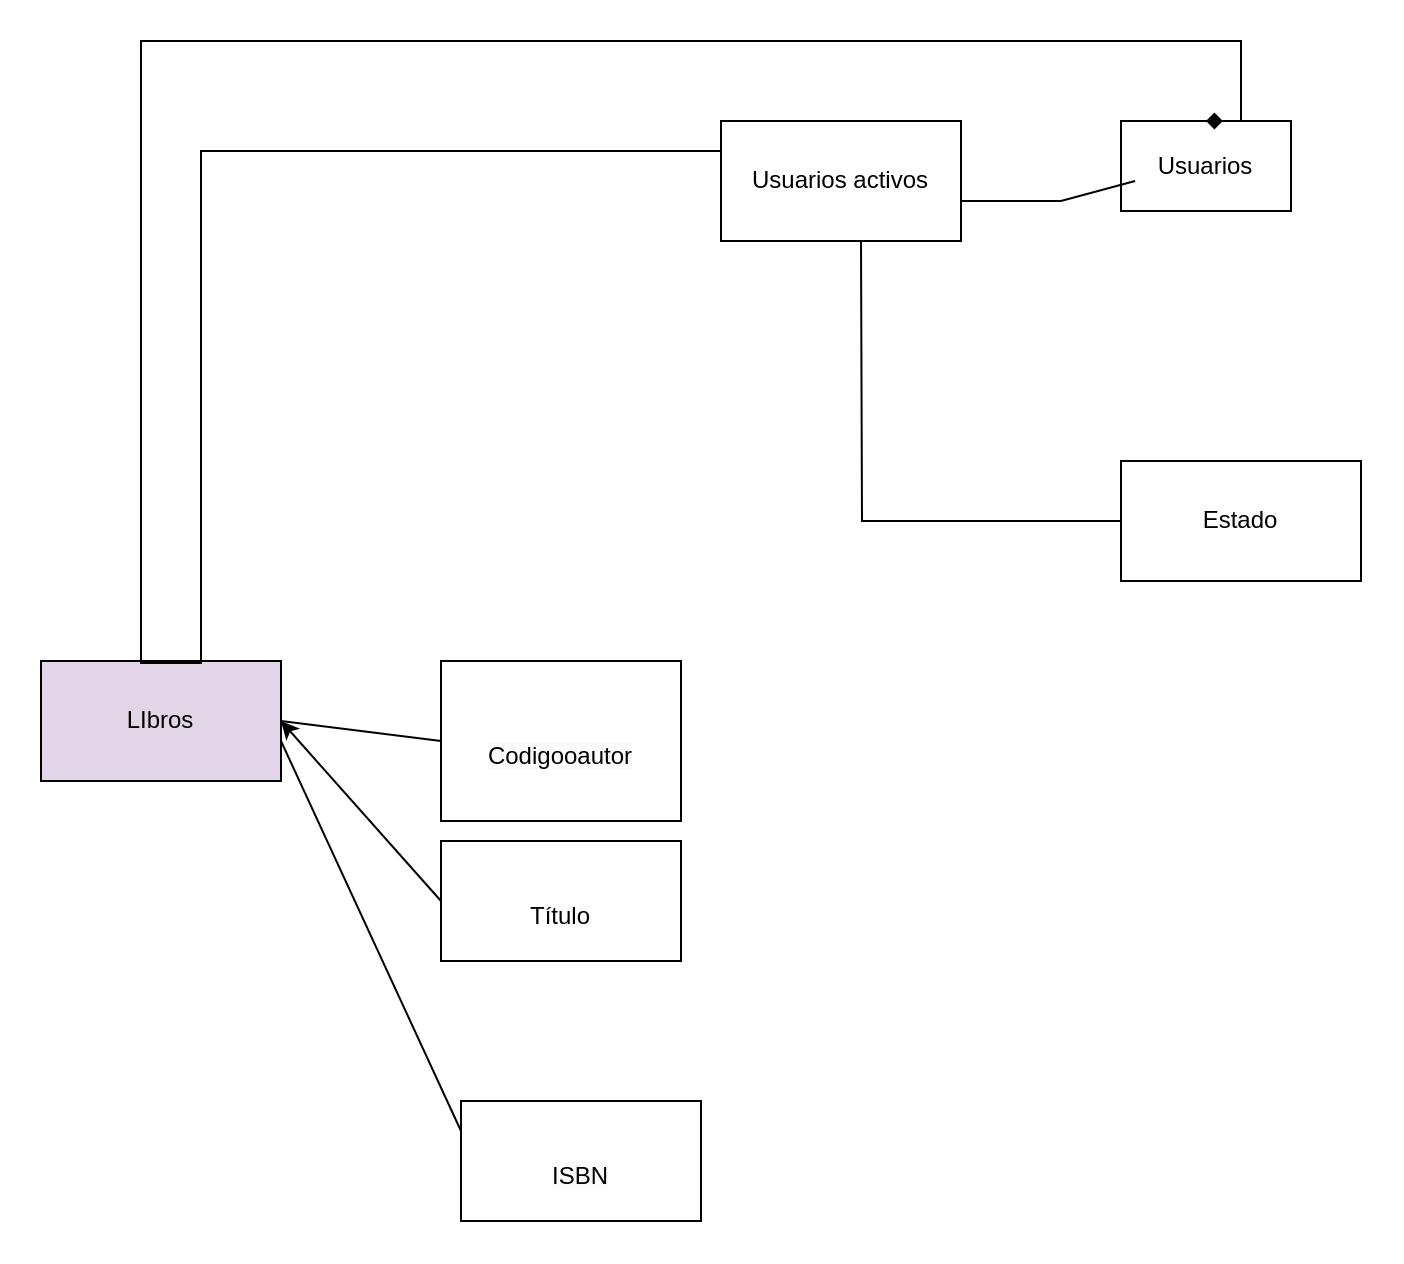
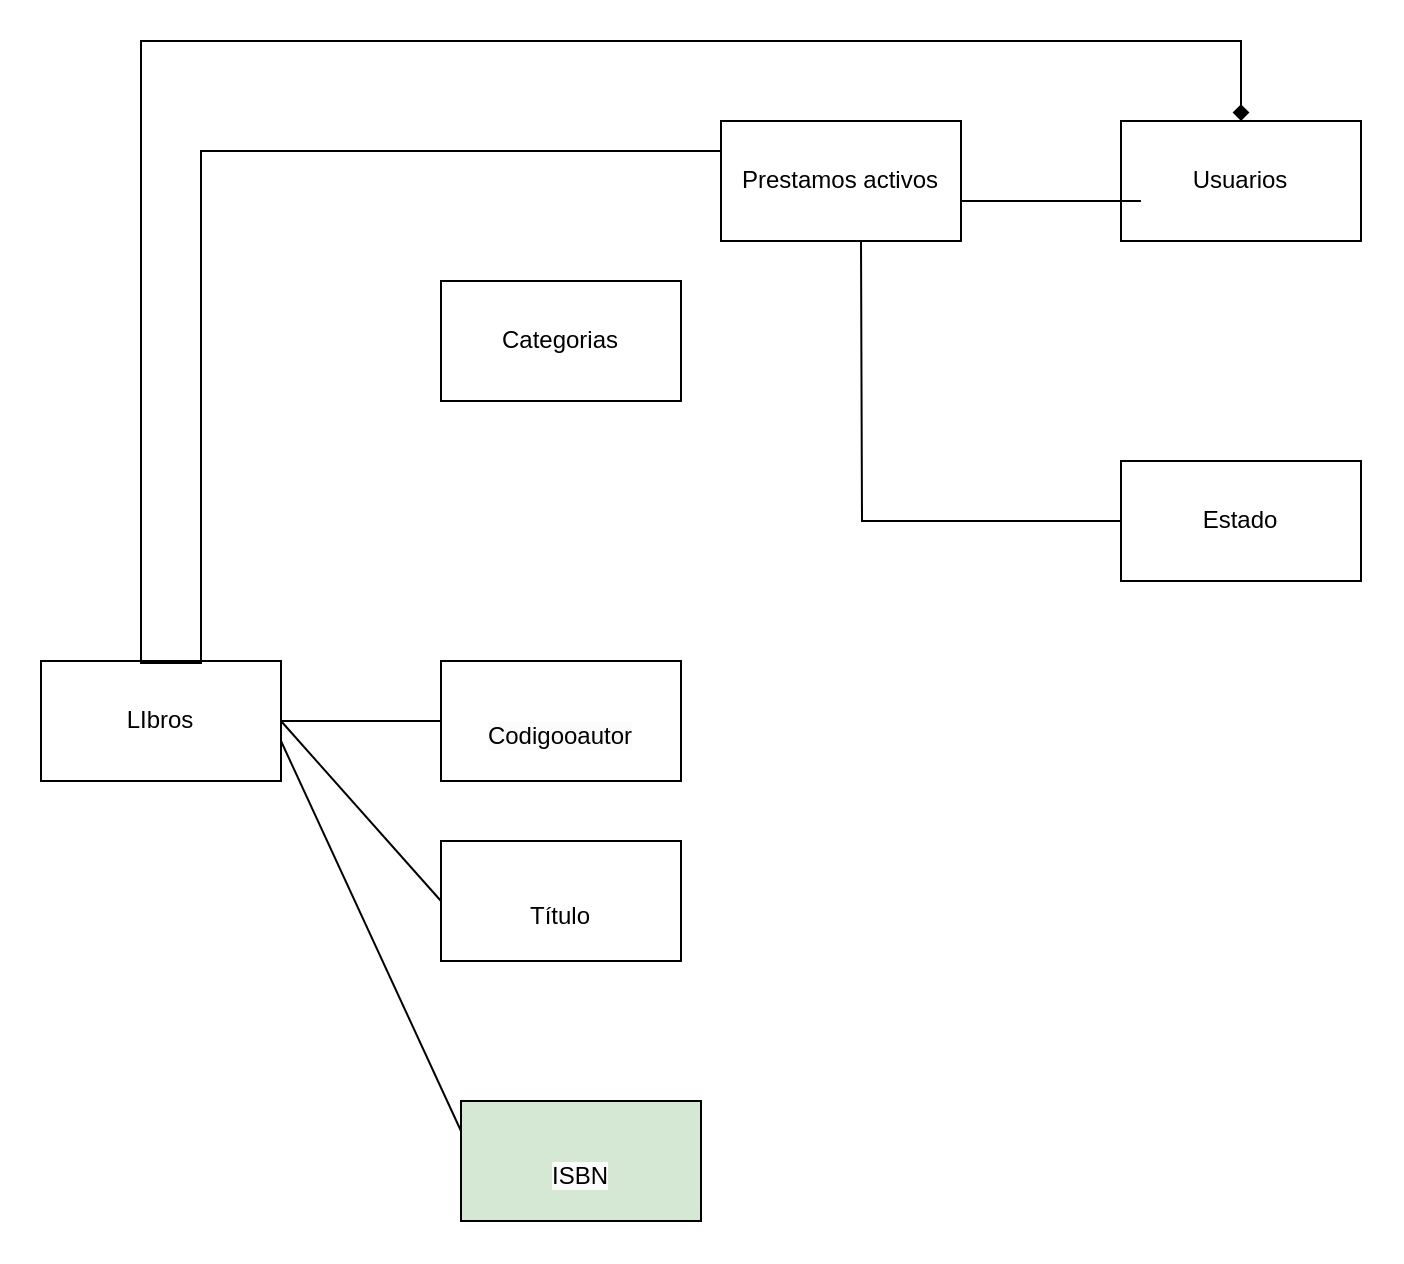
(1206, 166) -> (1241, 181)
(841, 181) -> (841, 181)
none -> (561, 341)
(161, 721) -> (161, 721)
(291, 732) -> (288, 729)
(561, 741) -> (561, 721)
(581, 1161) -> (581, 1161)
